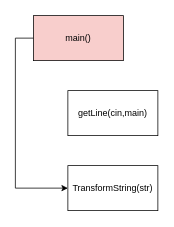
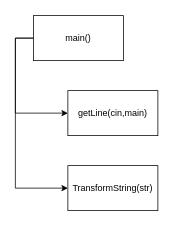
(78, 38) -> (78, 38)
none -> (61, 113)
